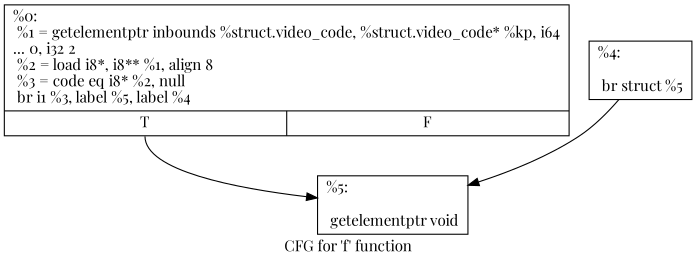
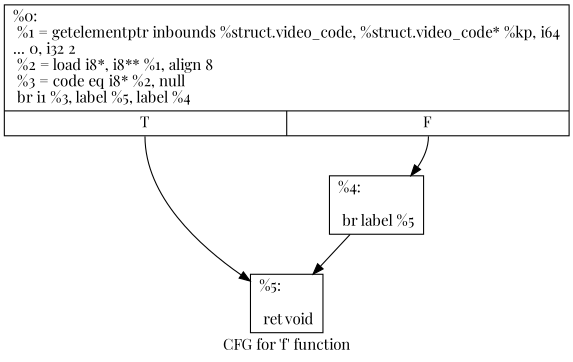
(641, 87) -> (377, 221)
none -> (425, 152)
(393, 221) -> (287, 320)
